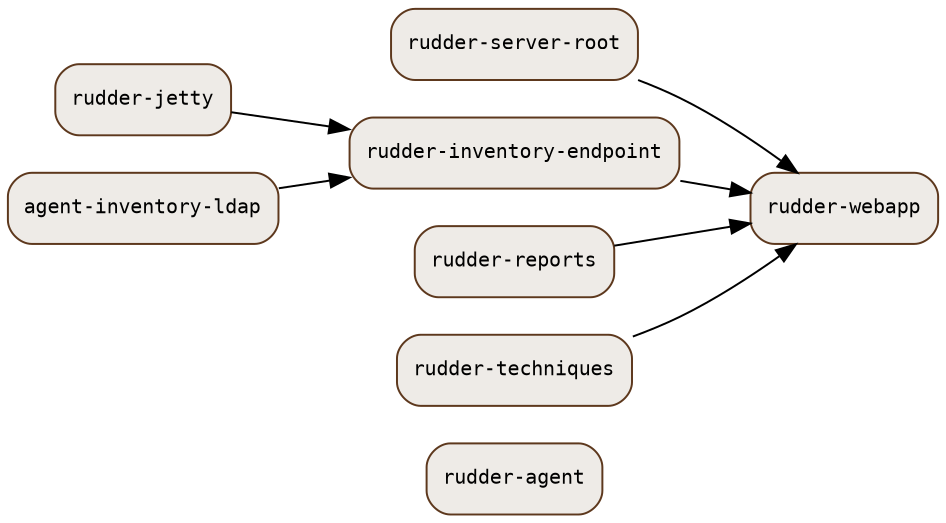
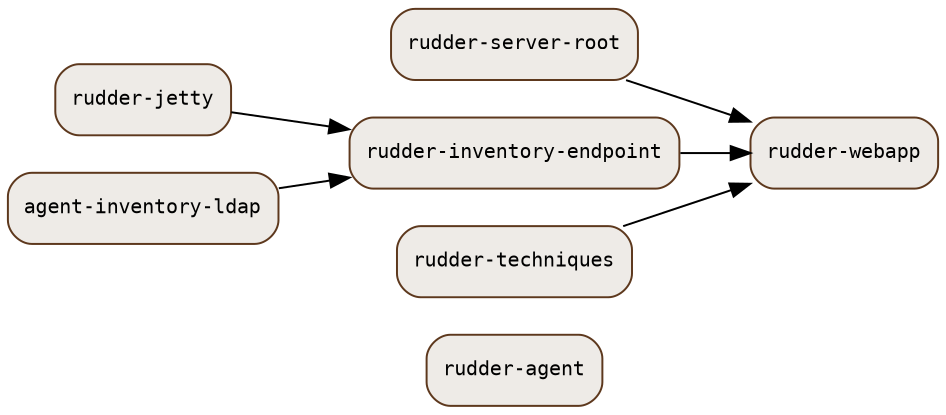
(514, 262) -> none
